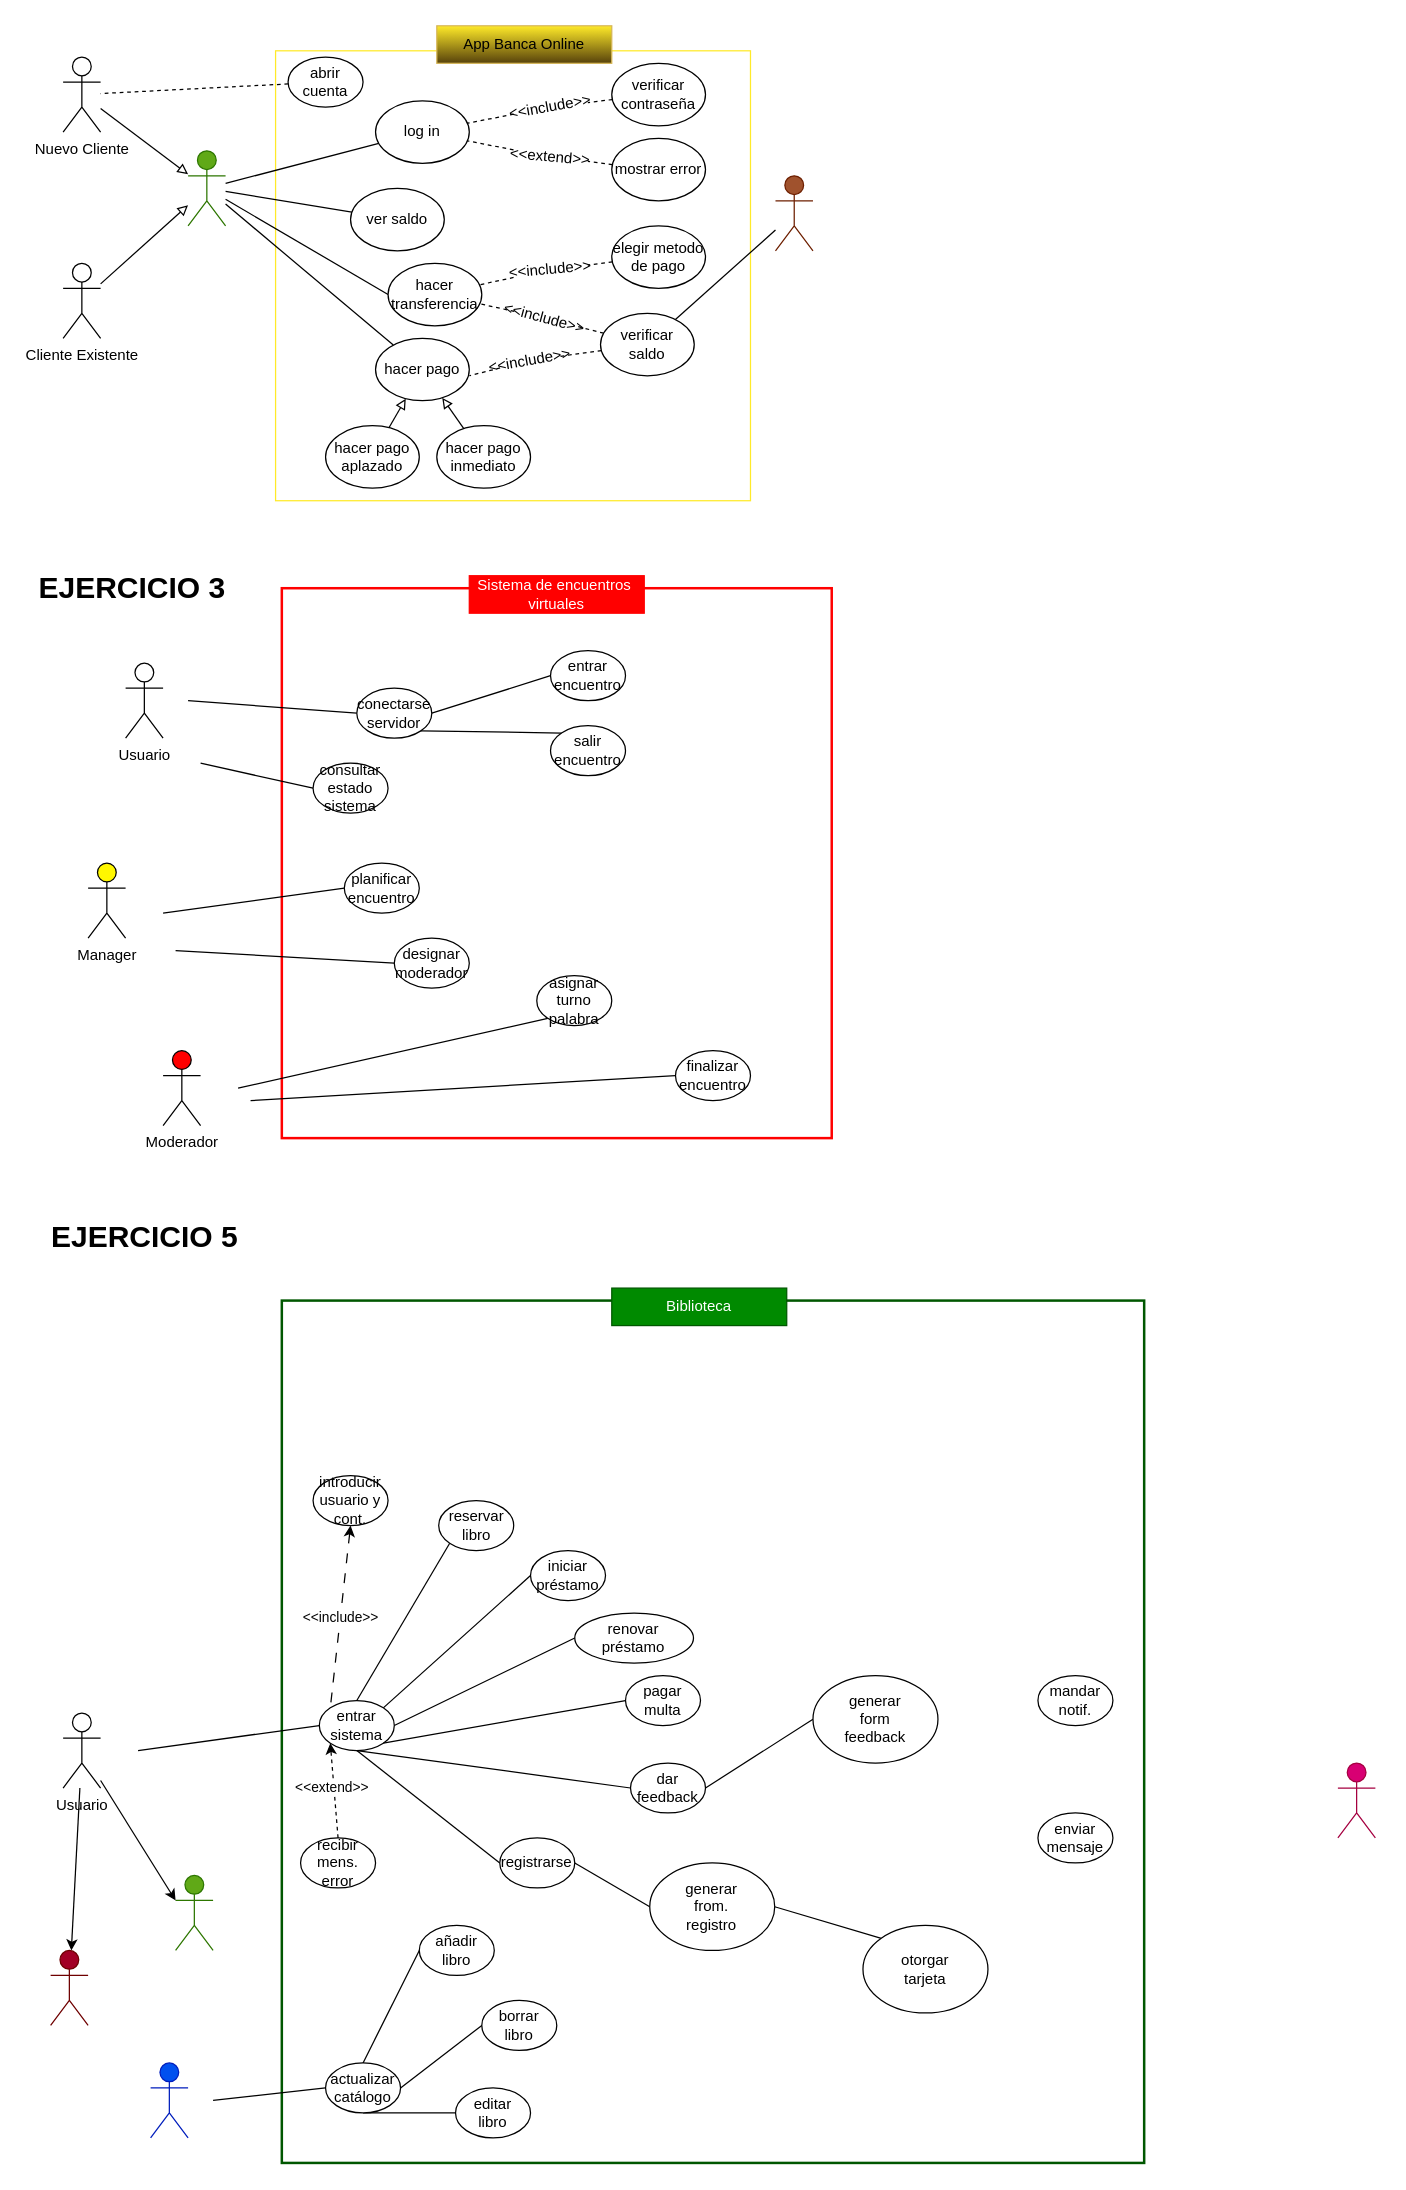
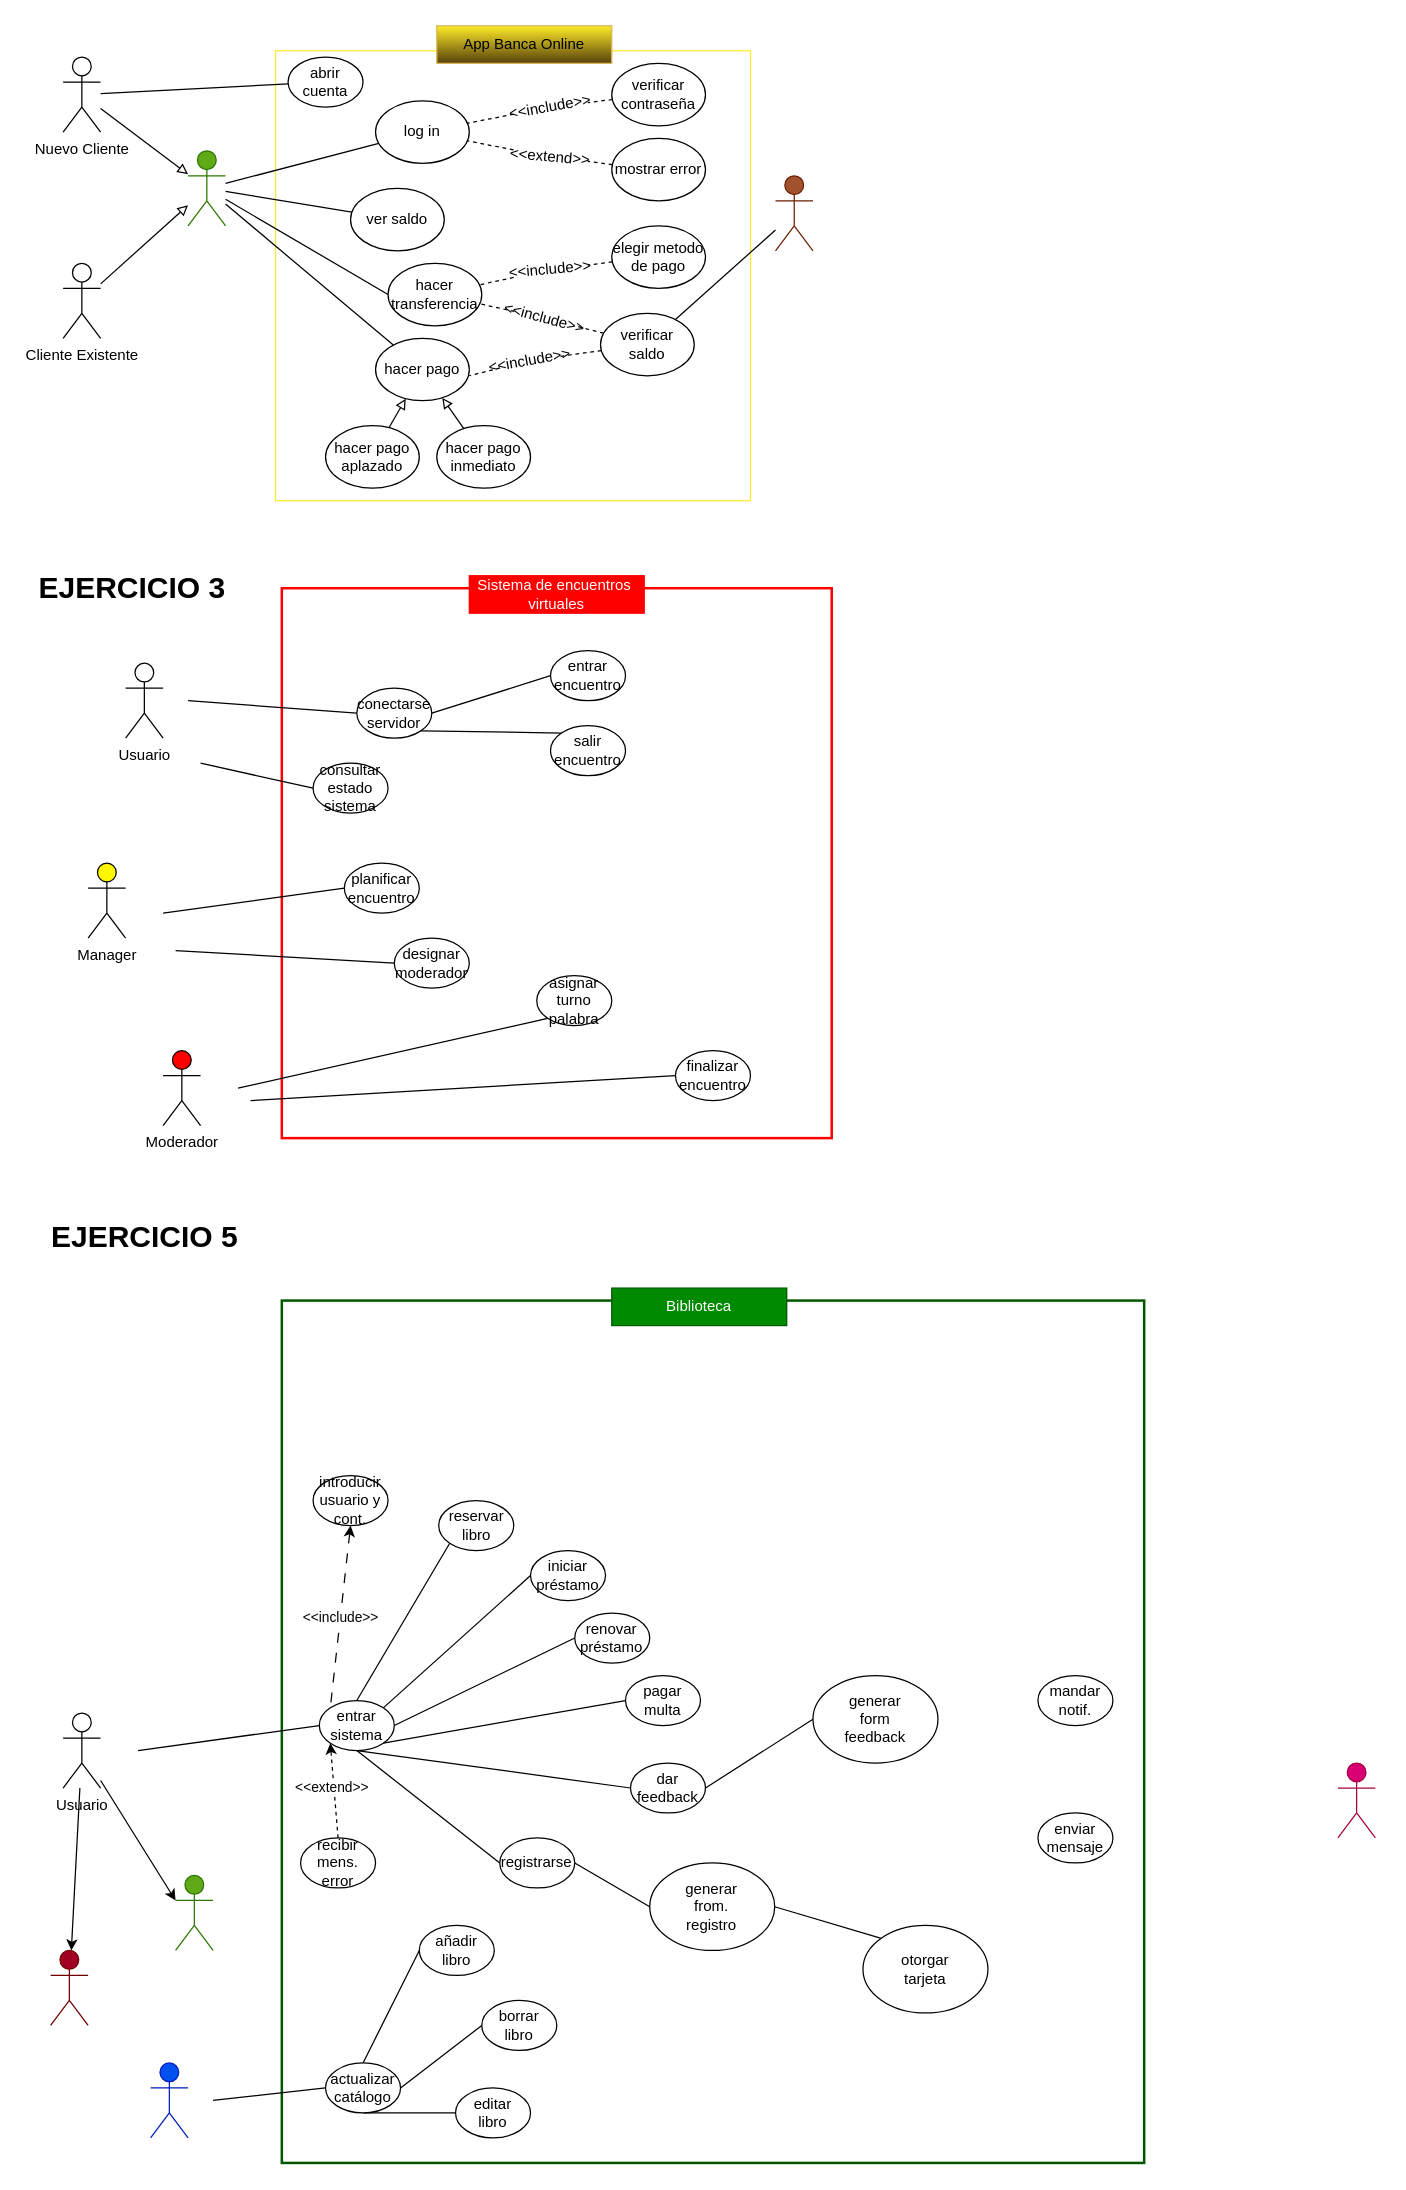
(193, 89) -> (193, 89)
(634, 1638) -> (612, 1638)
